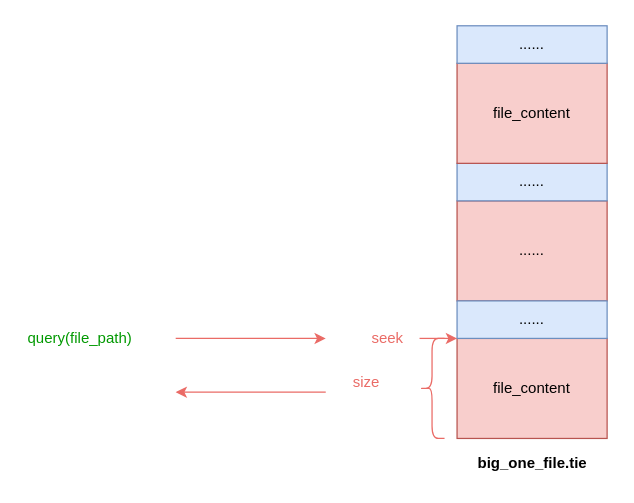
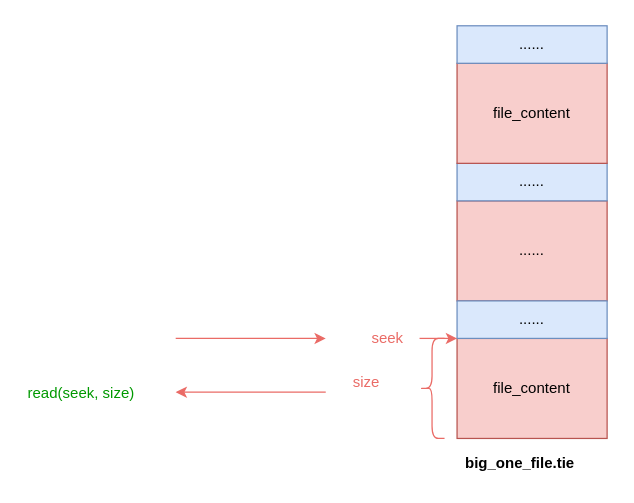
(88, 338) -> none
none -> (88, 393)
(532, 463) -> (519, 463)
